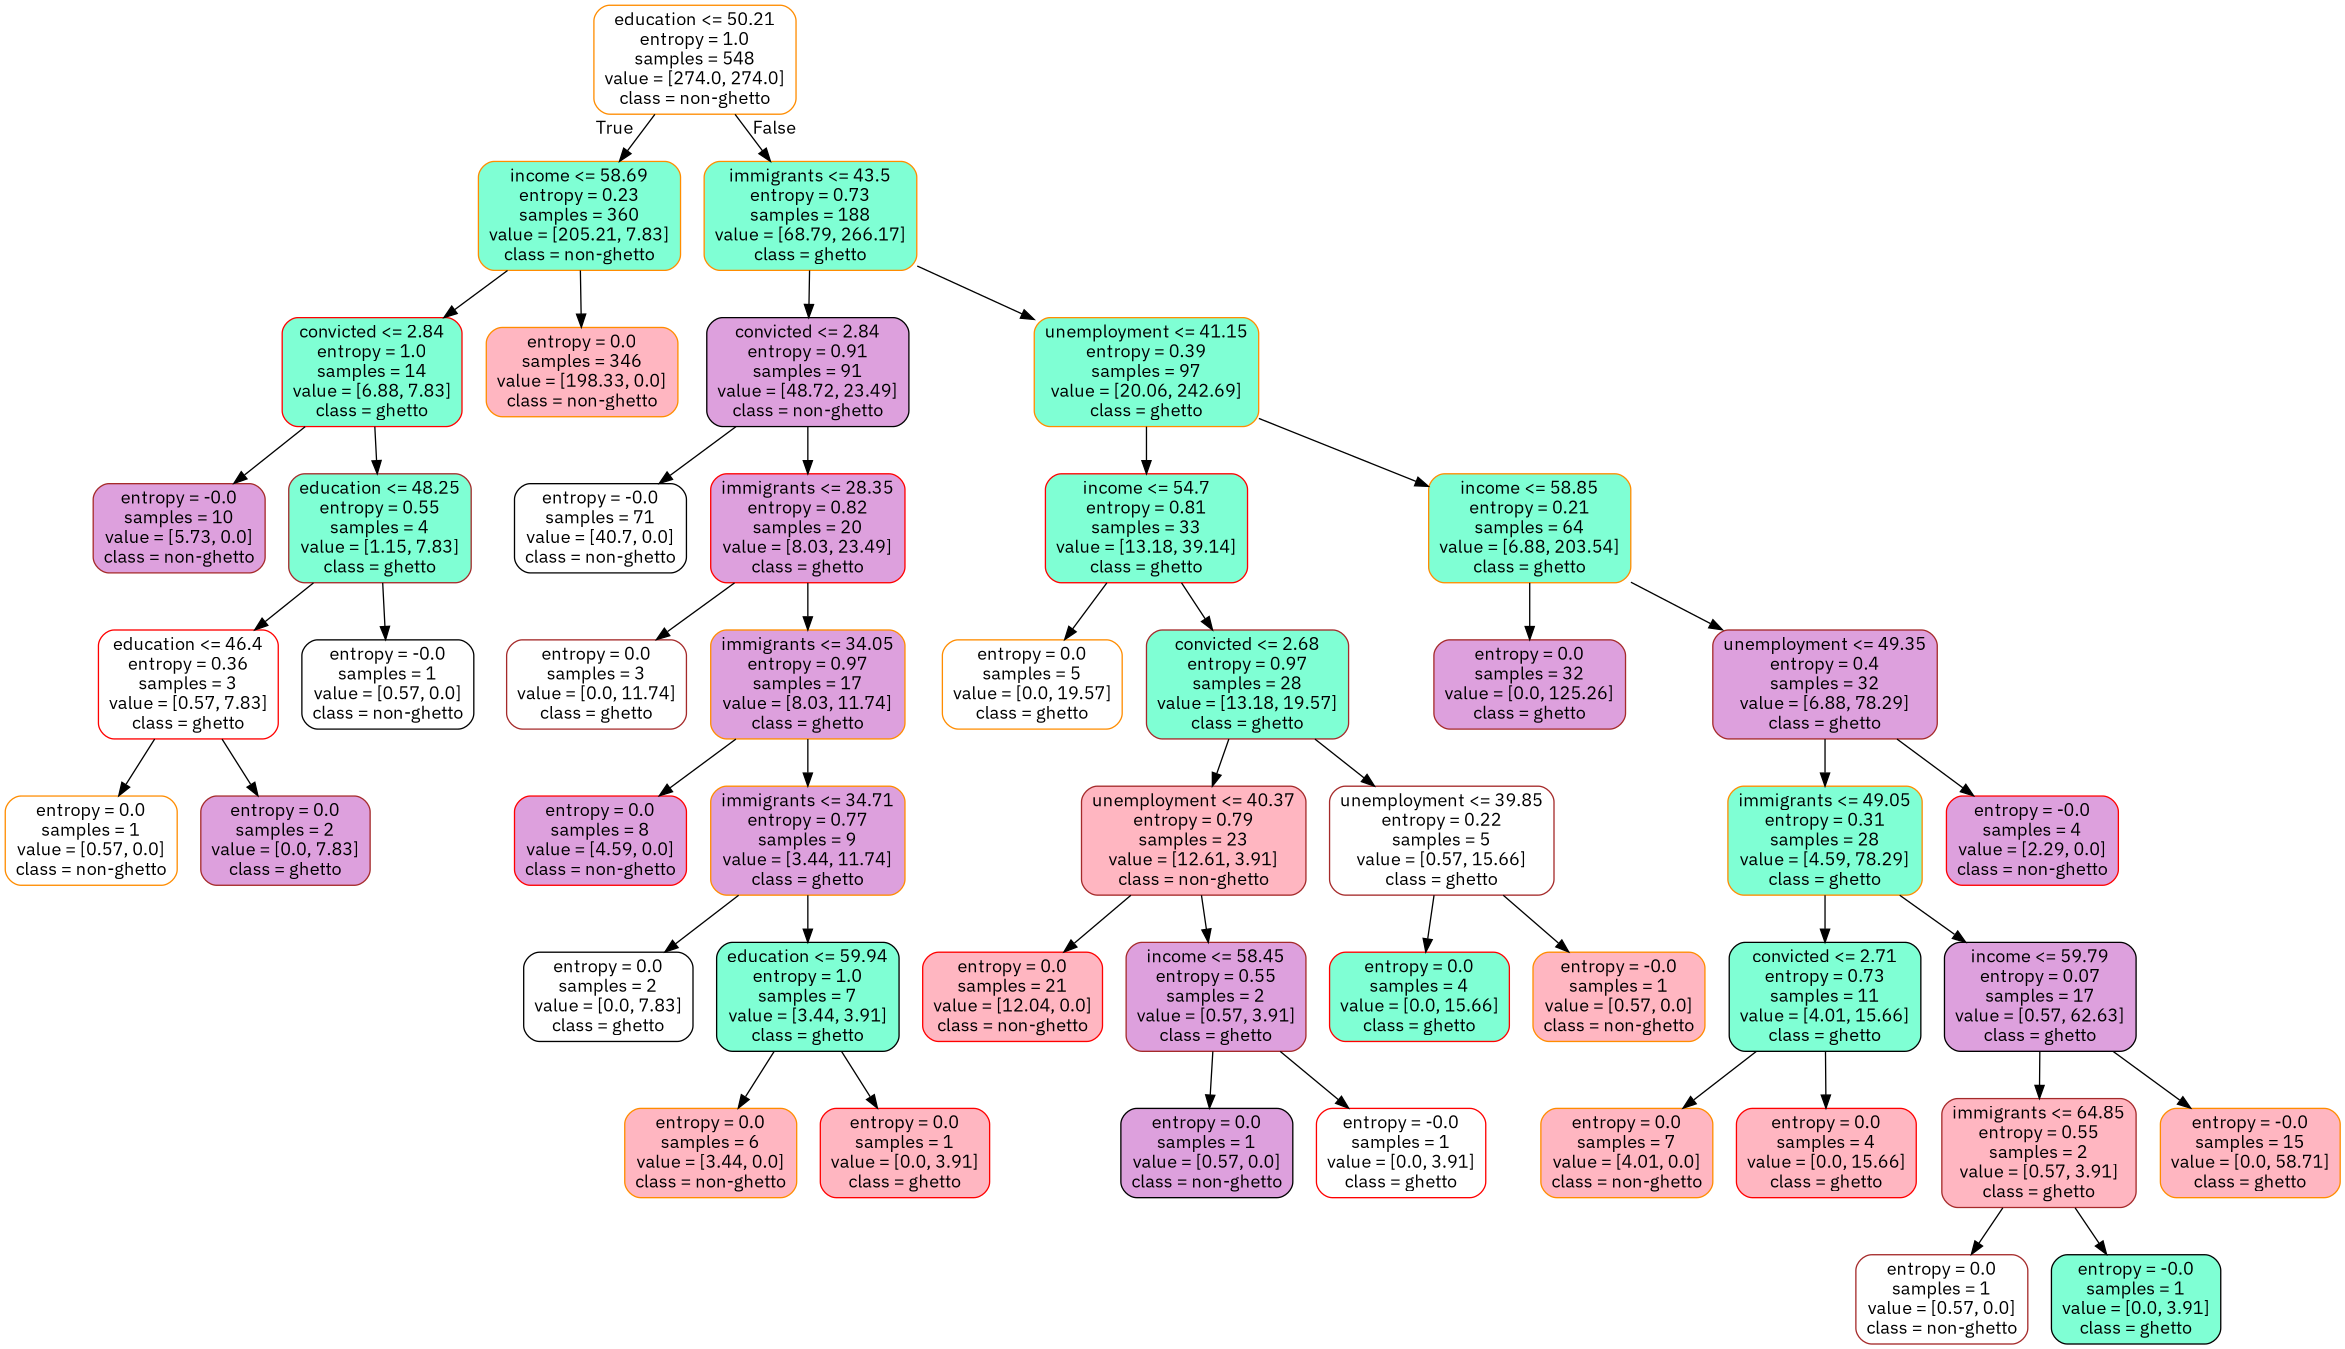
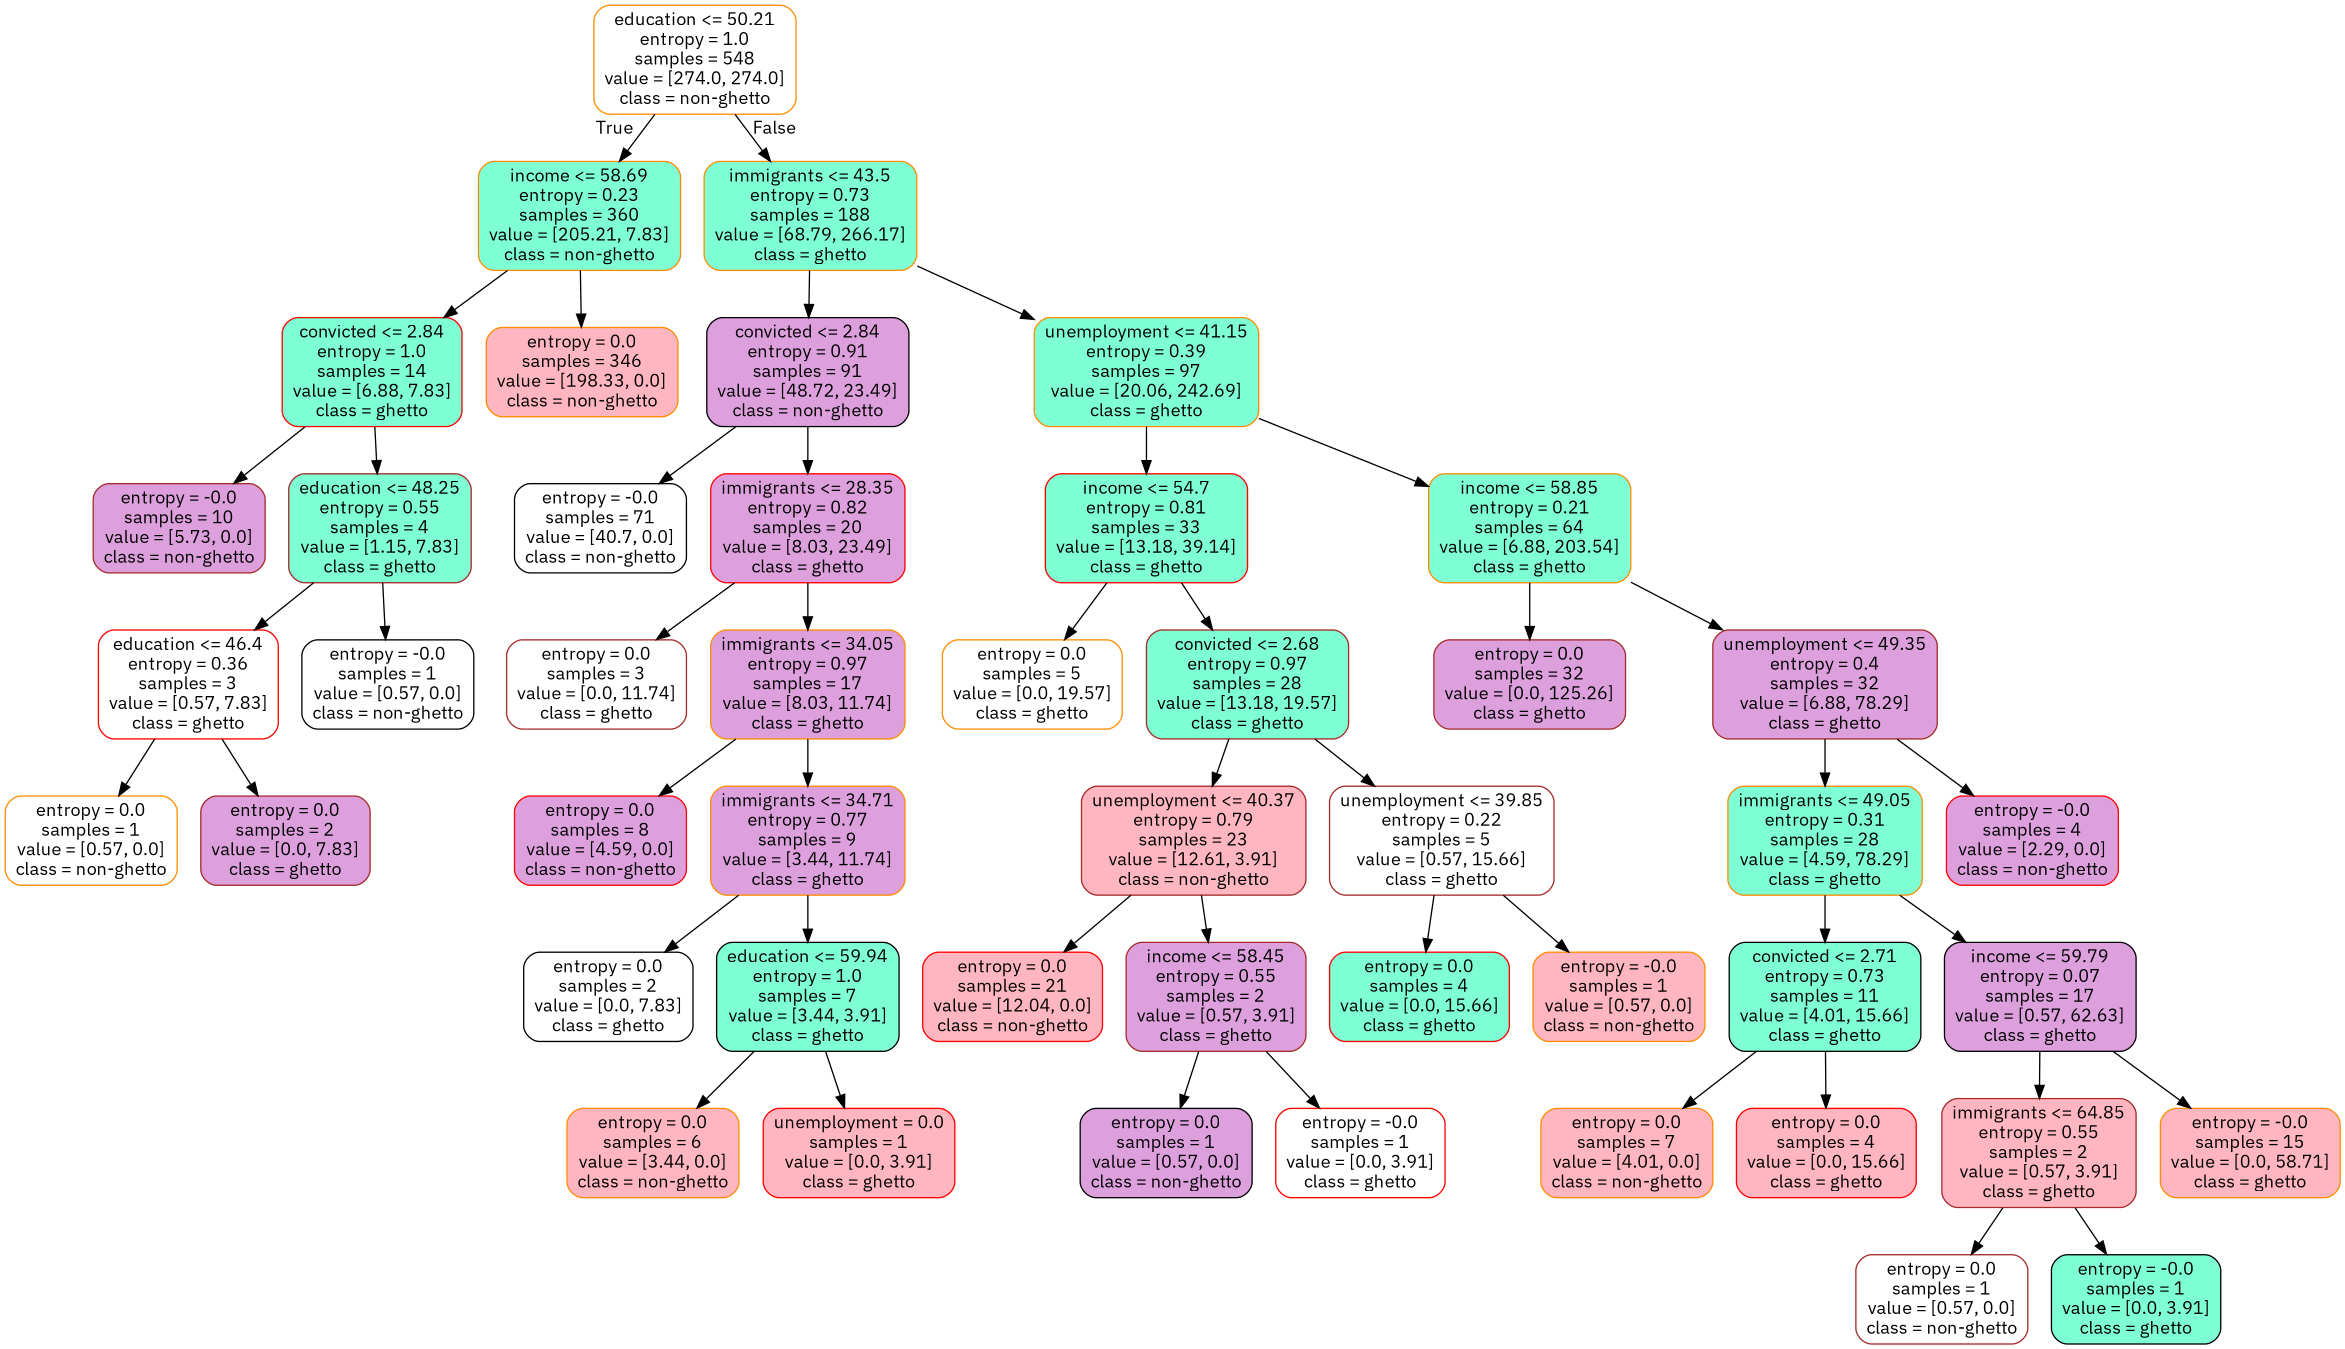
(905, 1153) -> (859, 1153)
